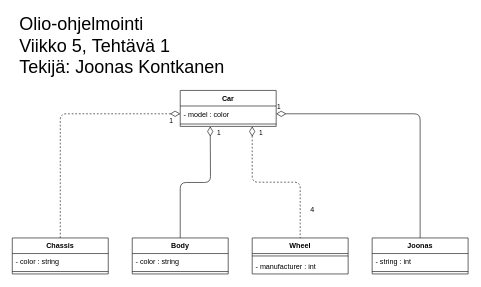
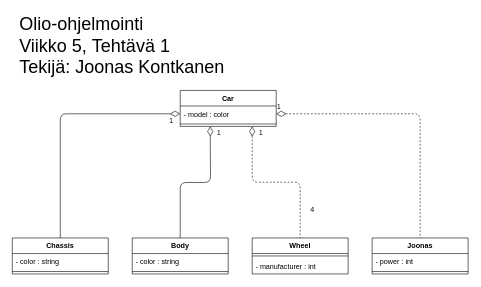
(414, 114) -> (414, 114)
(60, 122) -> (60, 122)
(398, 262) -> (397, 262)
